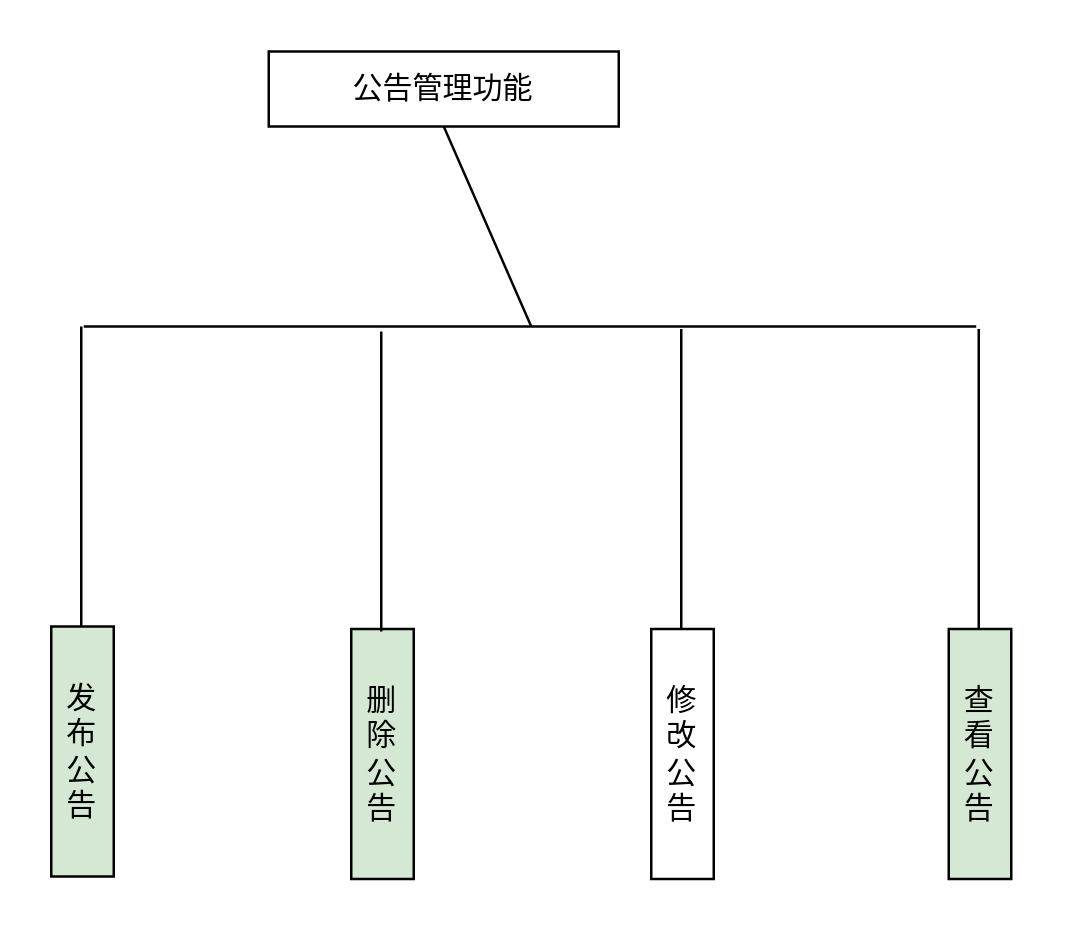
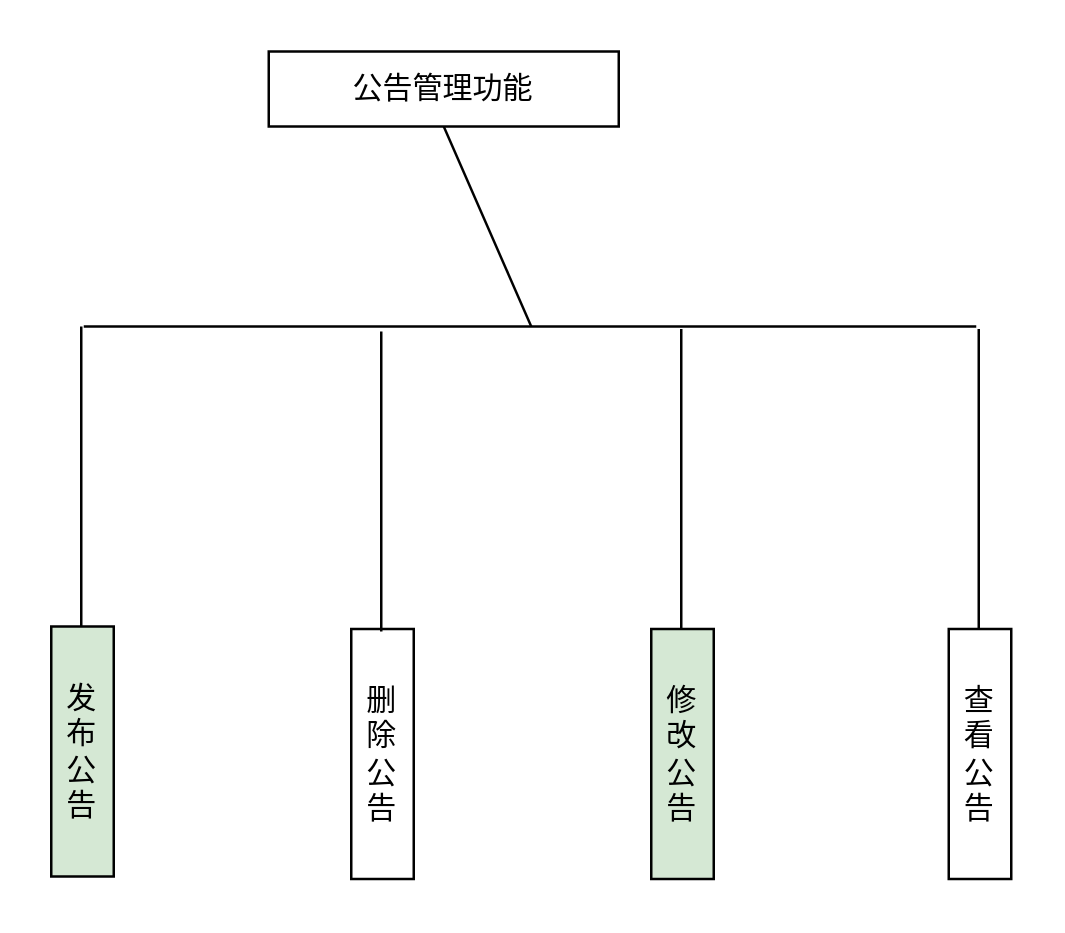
(383, 754) -> (383, 754)
(683, 754) -> (683, 754)
(980, 754) -> (980, 754)
